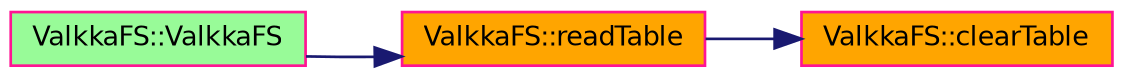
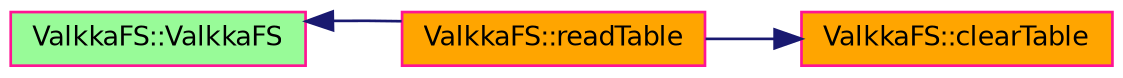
(340, 57) -> (368, 21)
